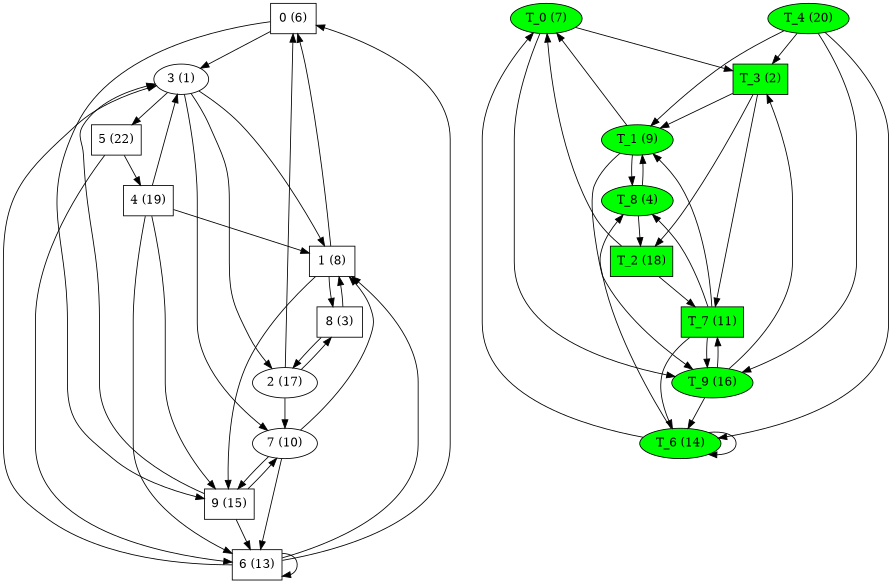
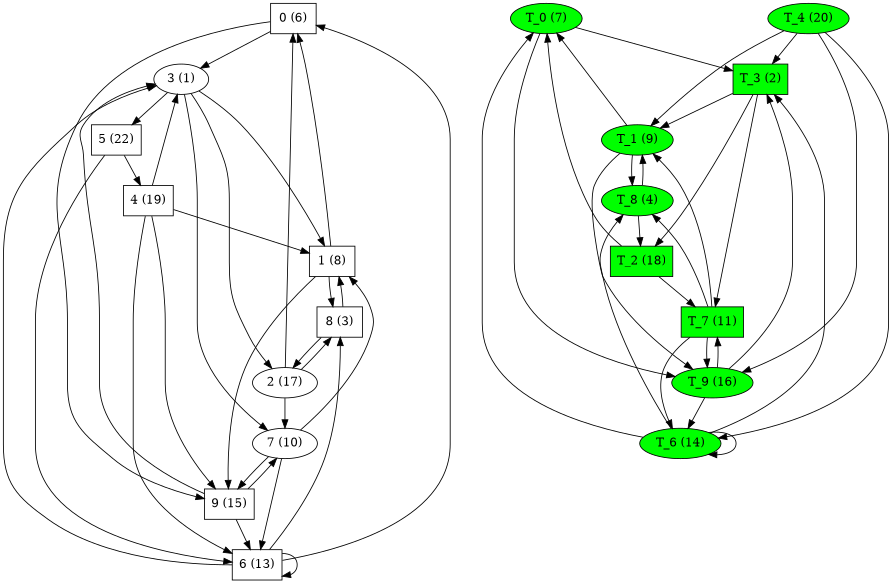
none -> (825, 290)
(418, 448) -> (326, 455)
